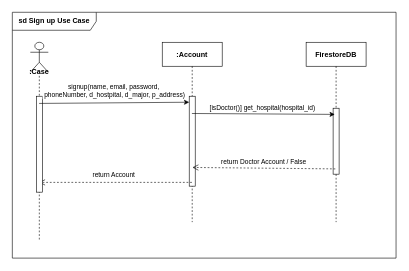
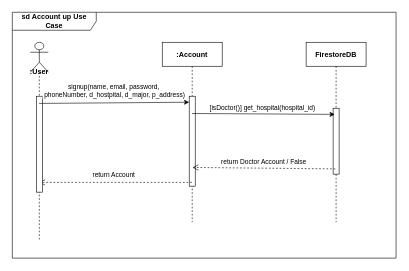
(54, 21) -> (54, 21)
(39, 77) -> (39, 77)
